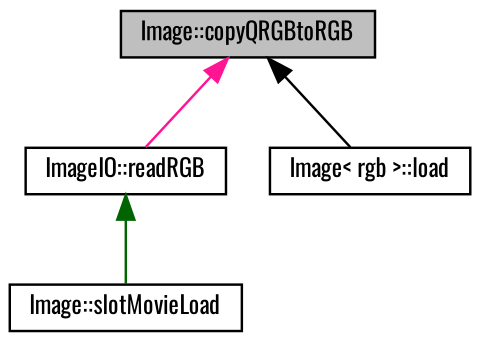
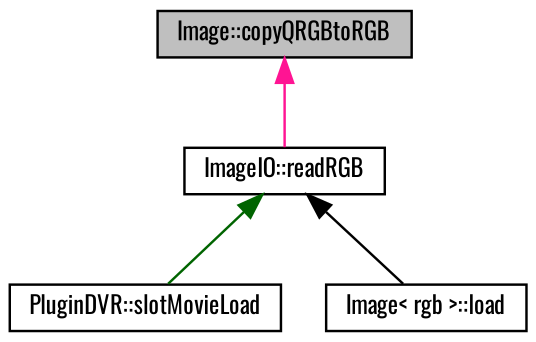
(318, 112) -> (365, 248)
(126, 308) -> (145, 308)
